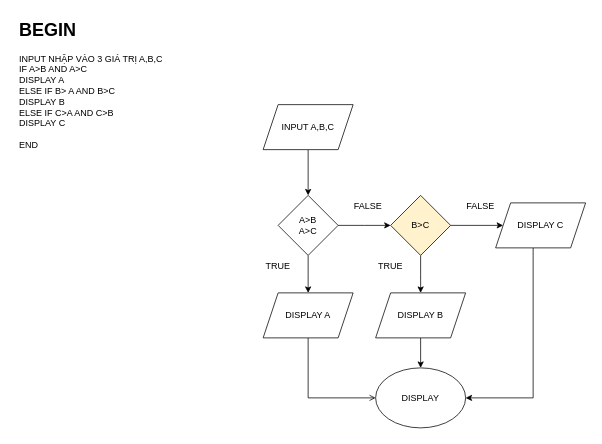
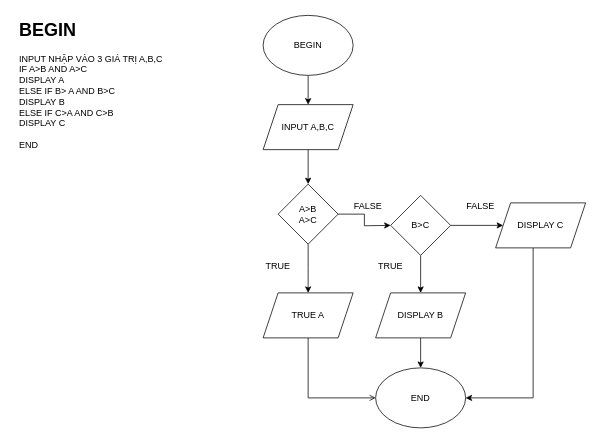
none -> (308, 45)
none -> (308, 98)
(308, 225) -> (308, 214)
(420, 225) -> (420, 225)
(308, 315) -> (308, 315)
(420, 398) -> (420, 398)
